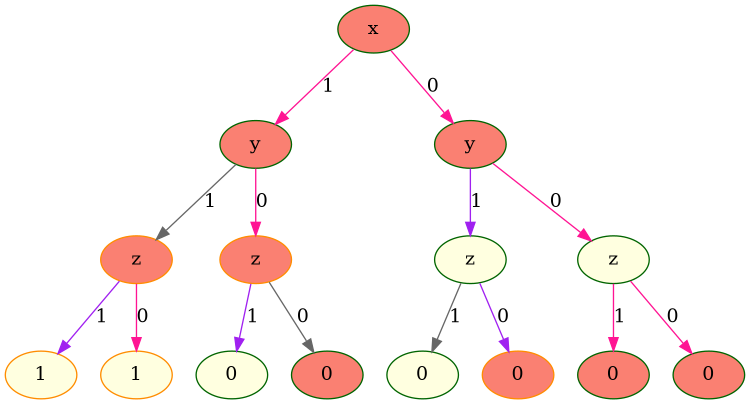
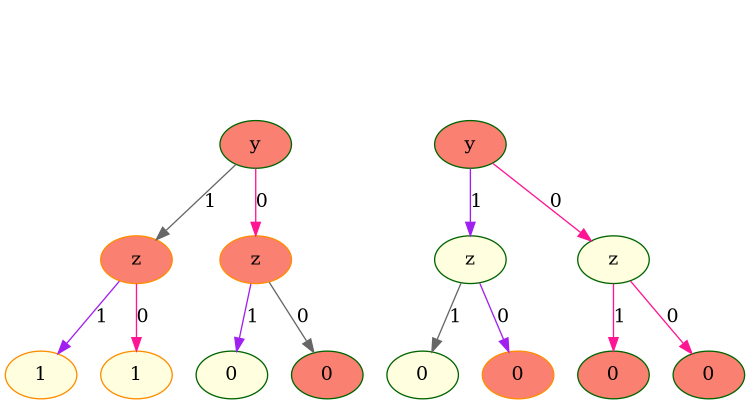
(374, 29) -> none
